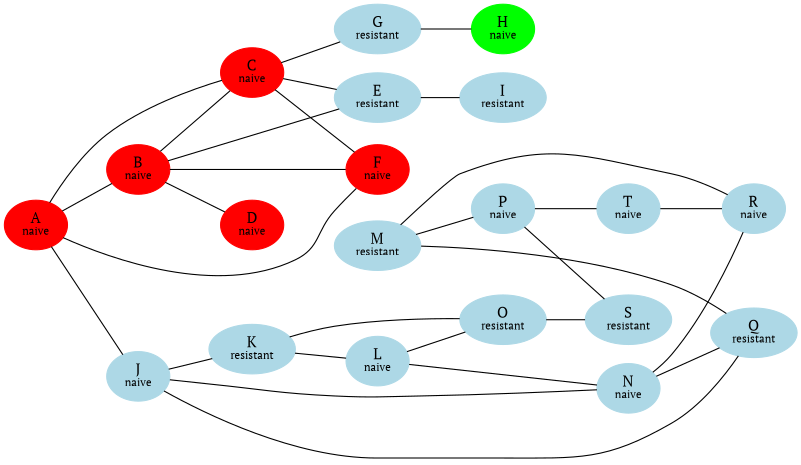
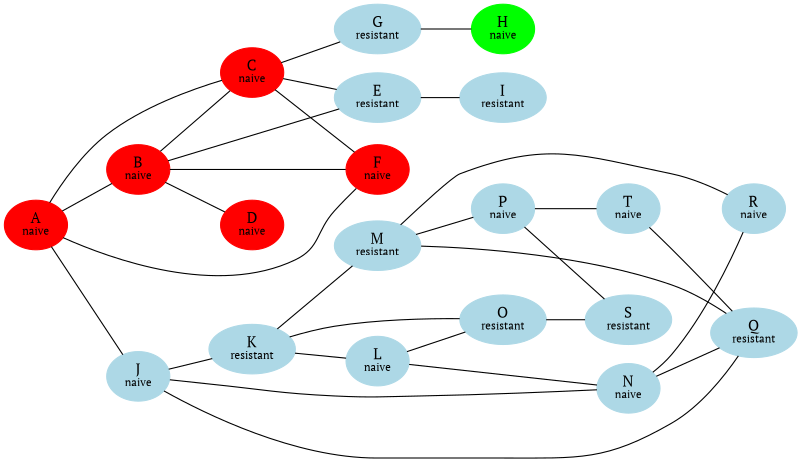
(691, 209) -> (691, 269)
none -> (315, 297)
